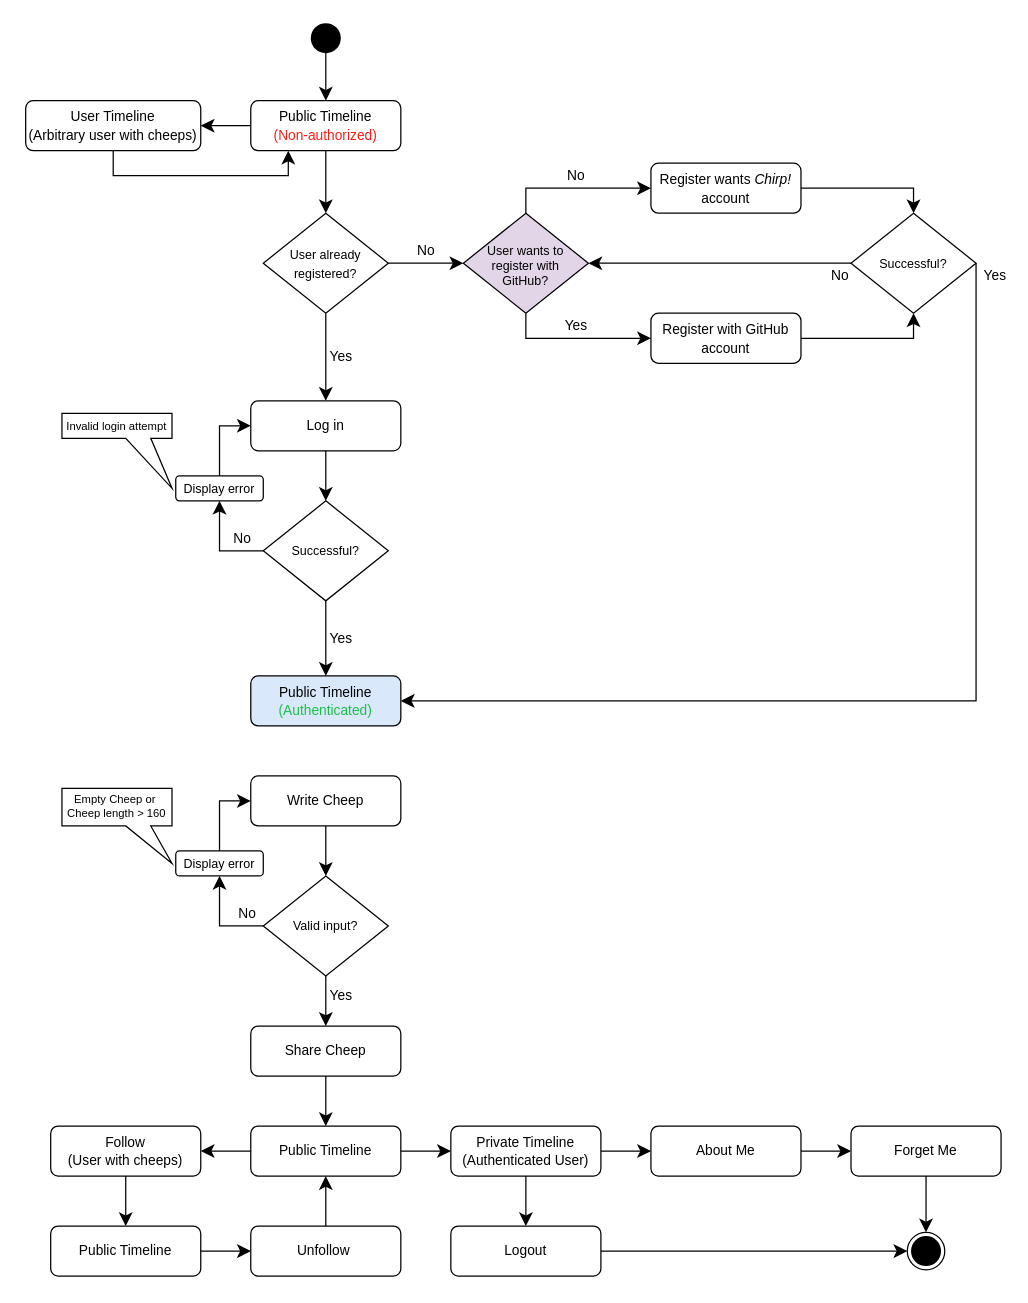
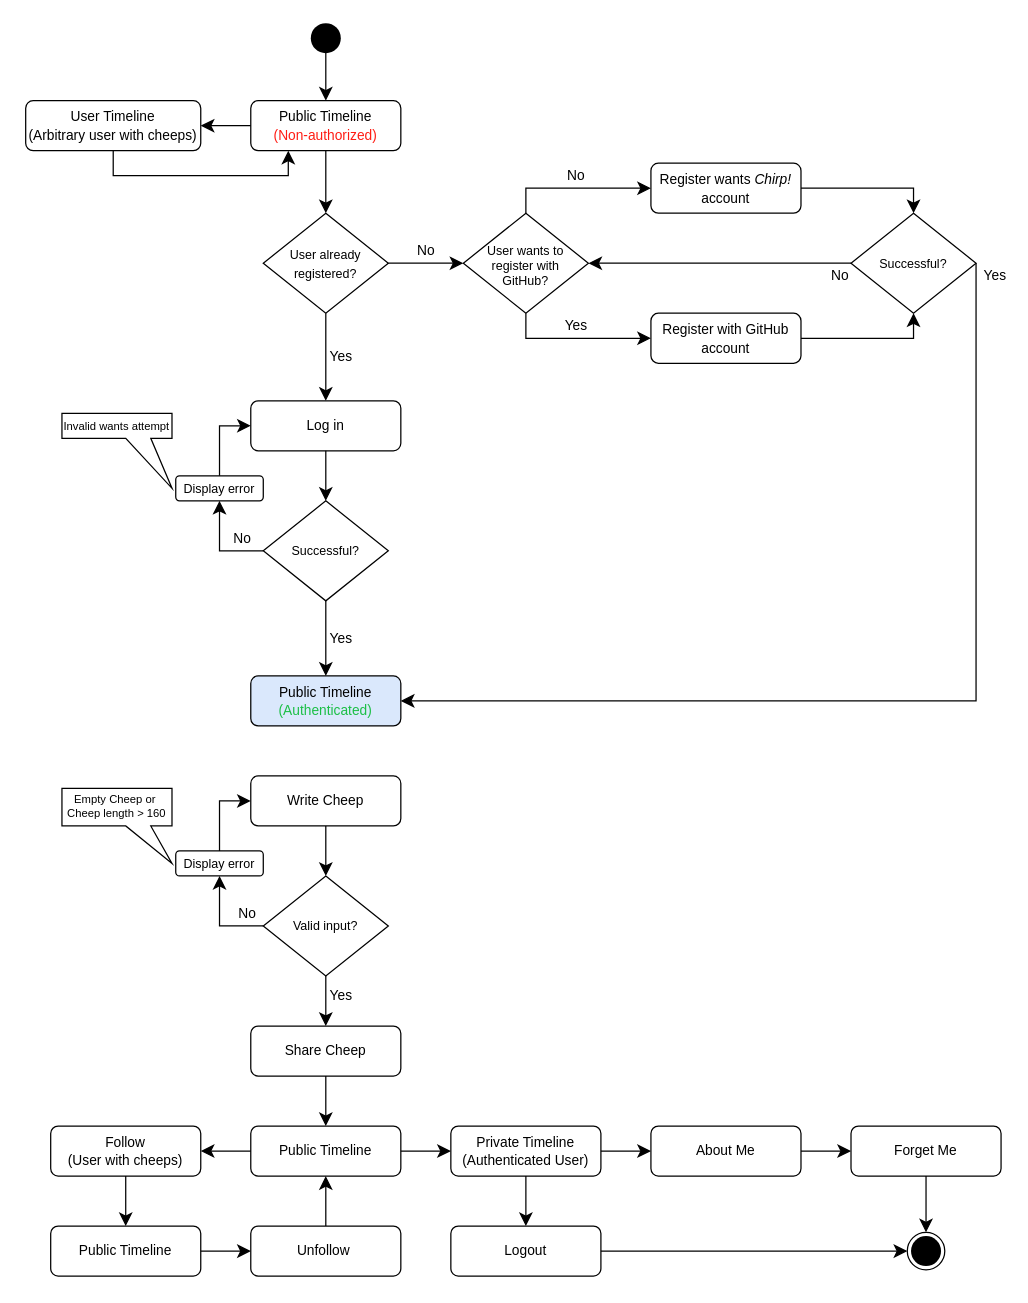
(526, 263) -> (526, 263)
(117, 426) -> (117, 426)
